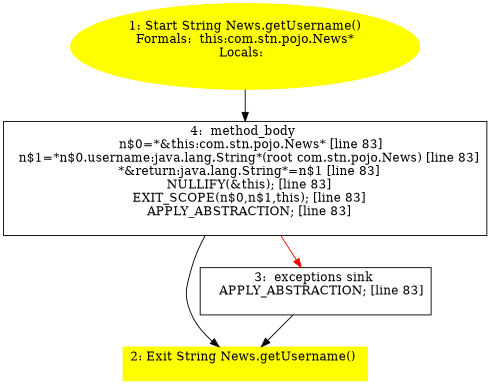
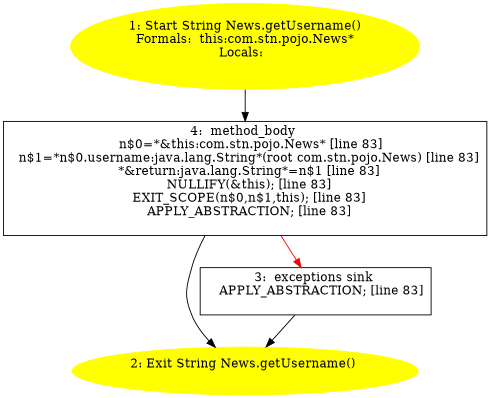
(245, 364) -> (245, 371)
